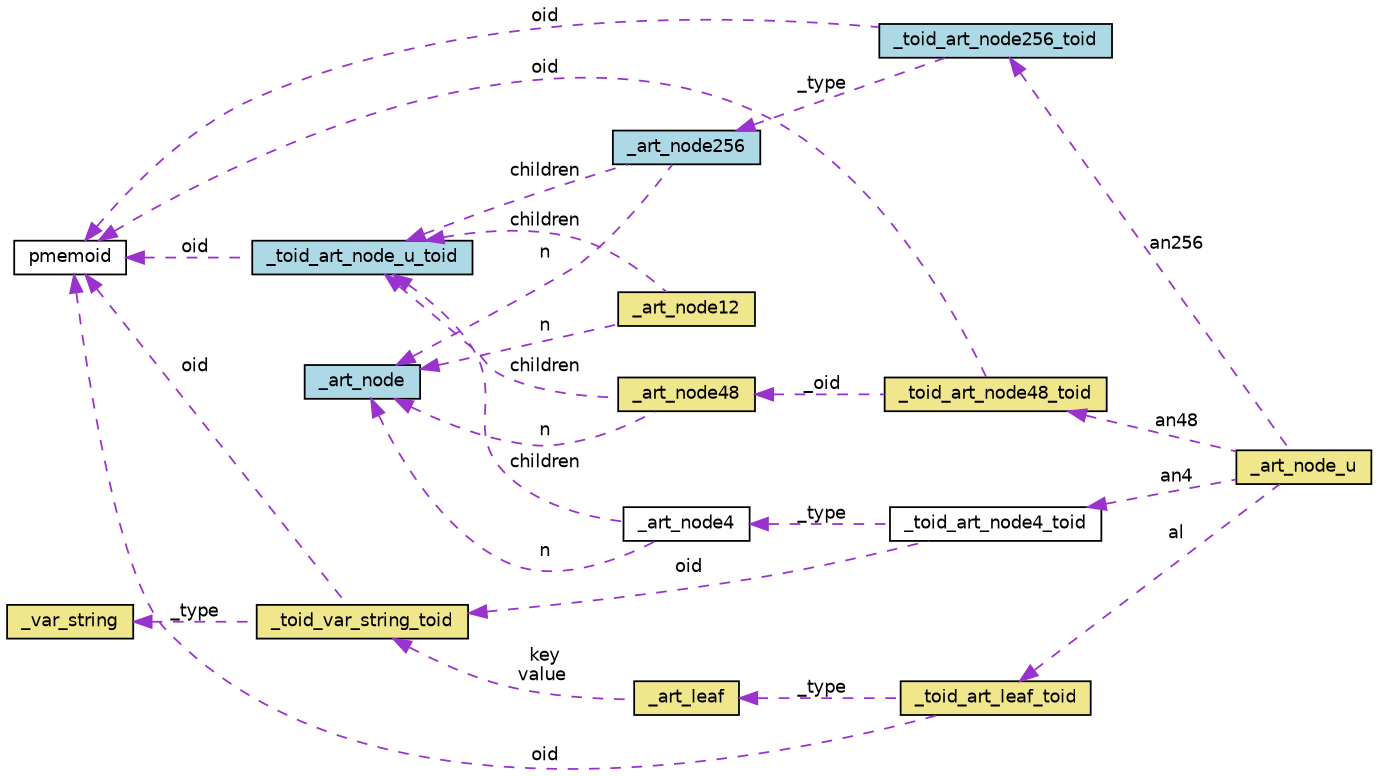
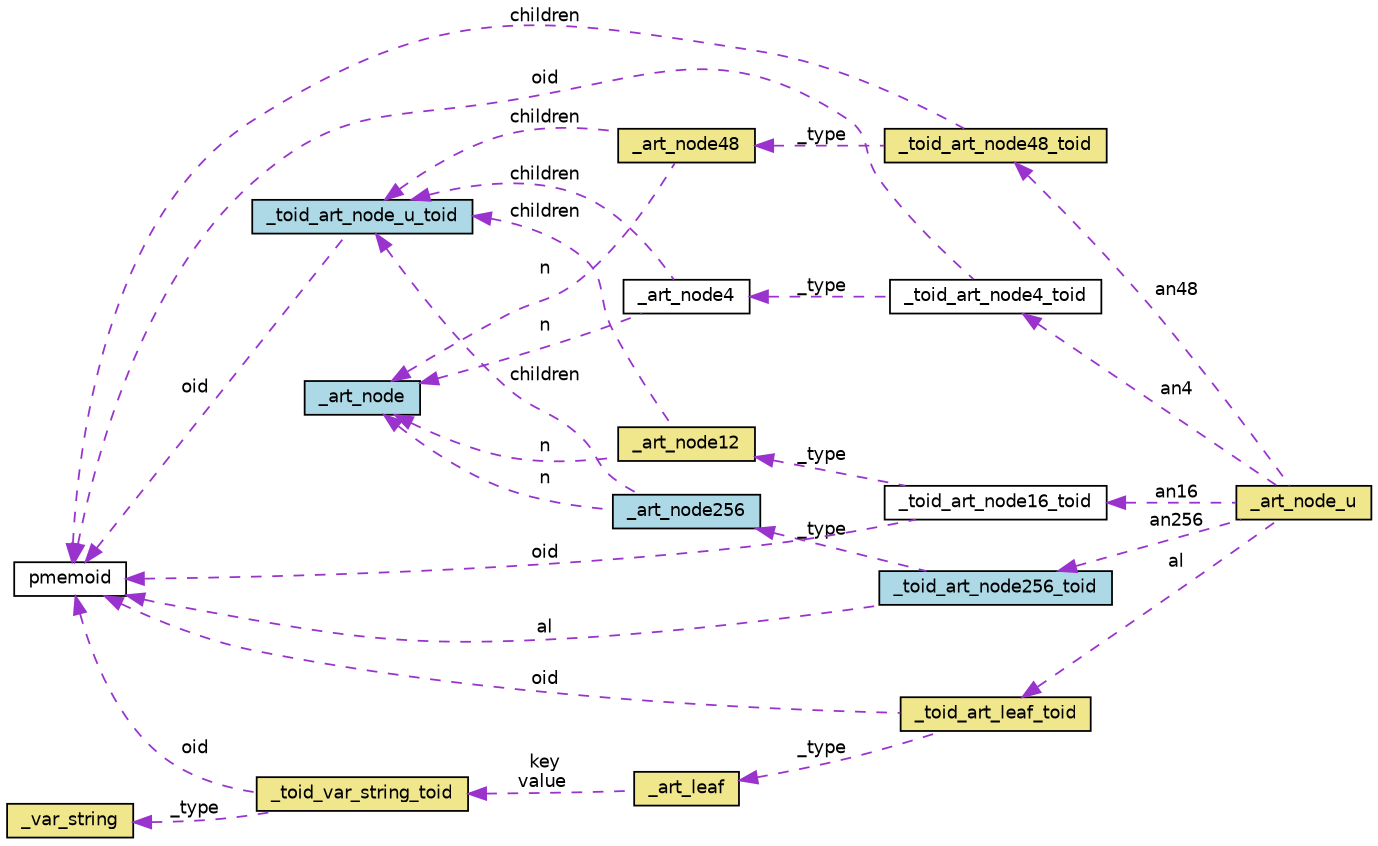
(543, 17) -> (543, 628)
(543, 68) -> (543, 17)
(820, 385) -> (820, 136)
none -> (996, 503)
(709, 585) -> (447, 109)
